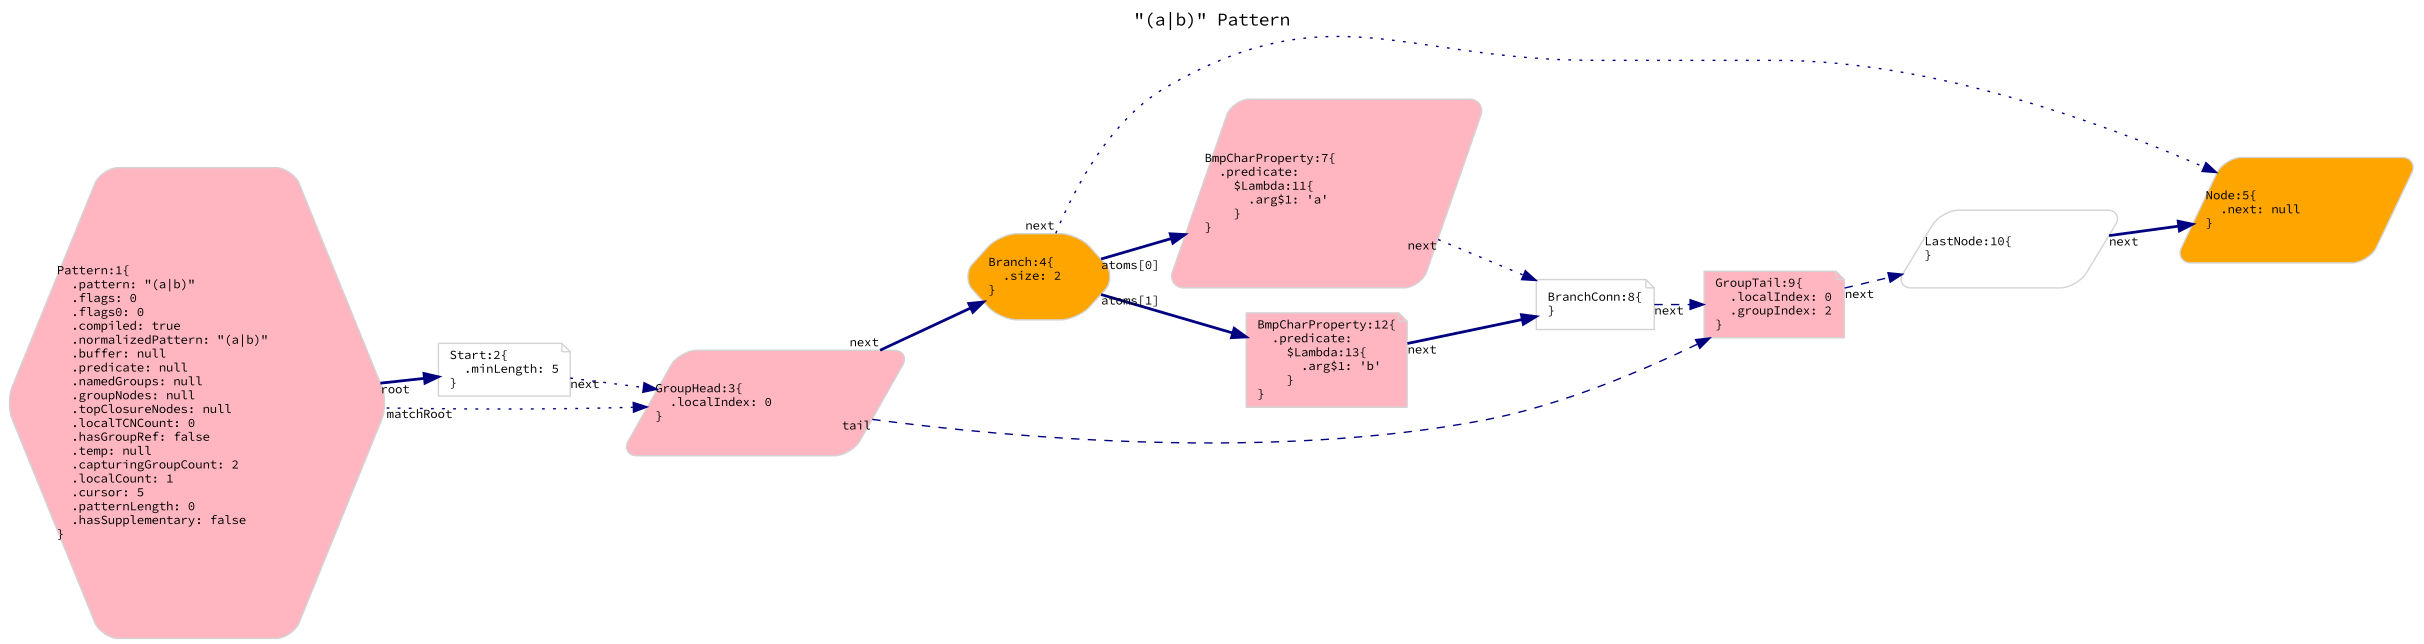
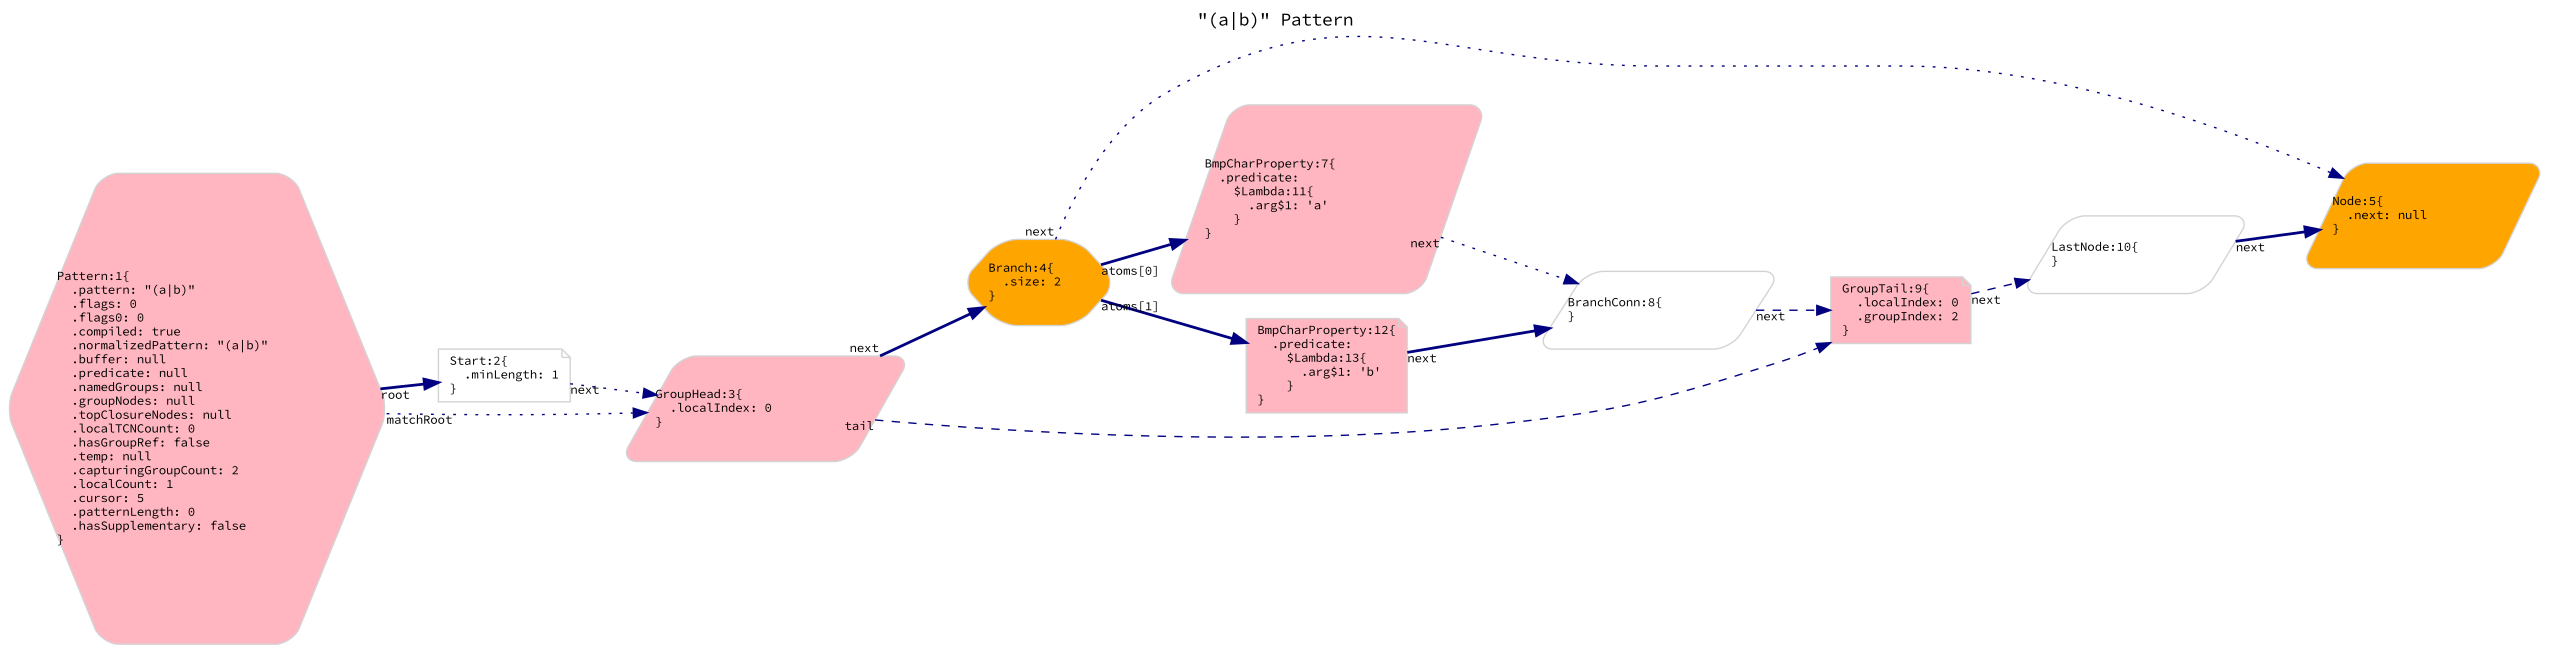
(1595, 305) -> (1659, 310)
(504, 370) -> (504, 375)
